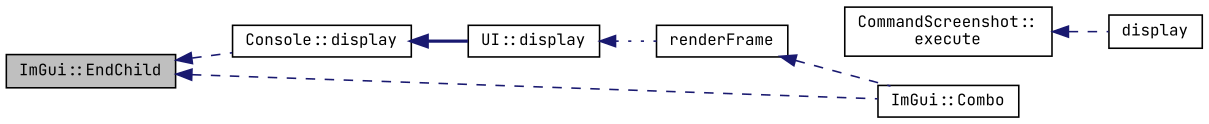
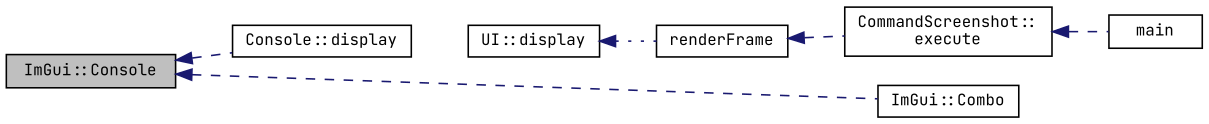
(1156, 32) -> (1156, 32)
(448, 41) -> none
(91, 71) -> (91, 71)
(843, 73) -> (825, 37)
